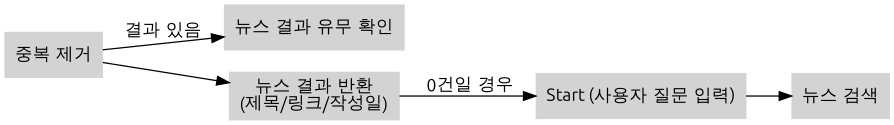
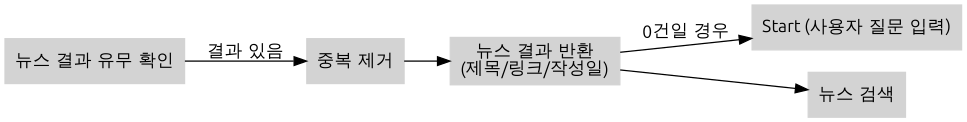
(157, 44) -> (239, 61)
(763, 96) -> (708, 79)
